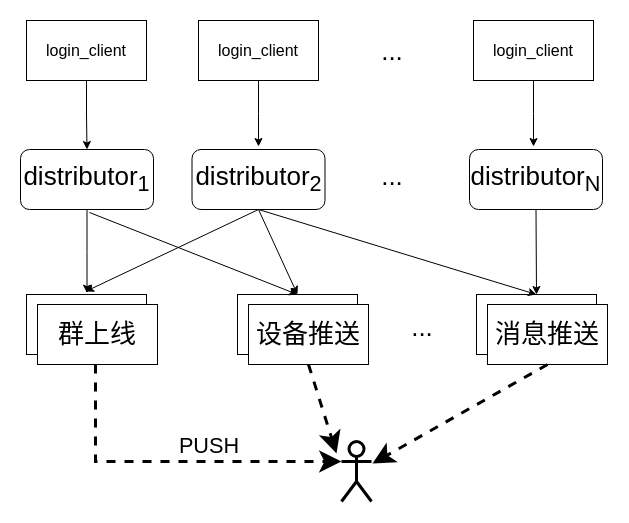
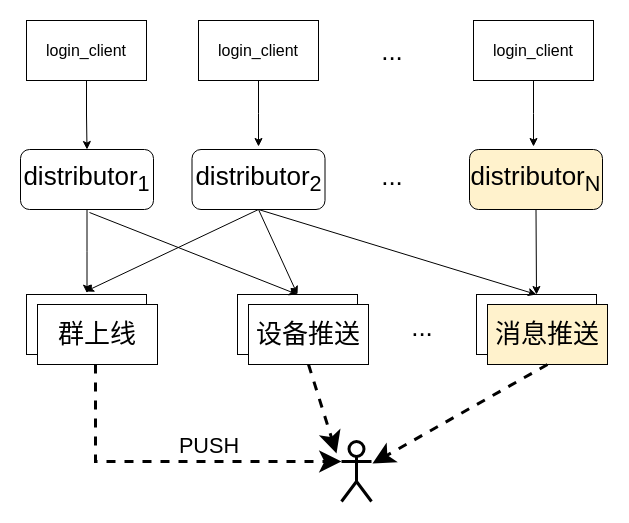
(536, 180) -> (536, 180)
(548, 335) -> (548, 335)
